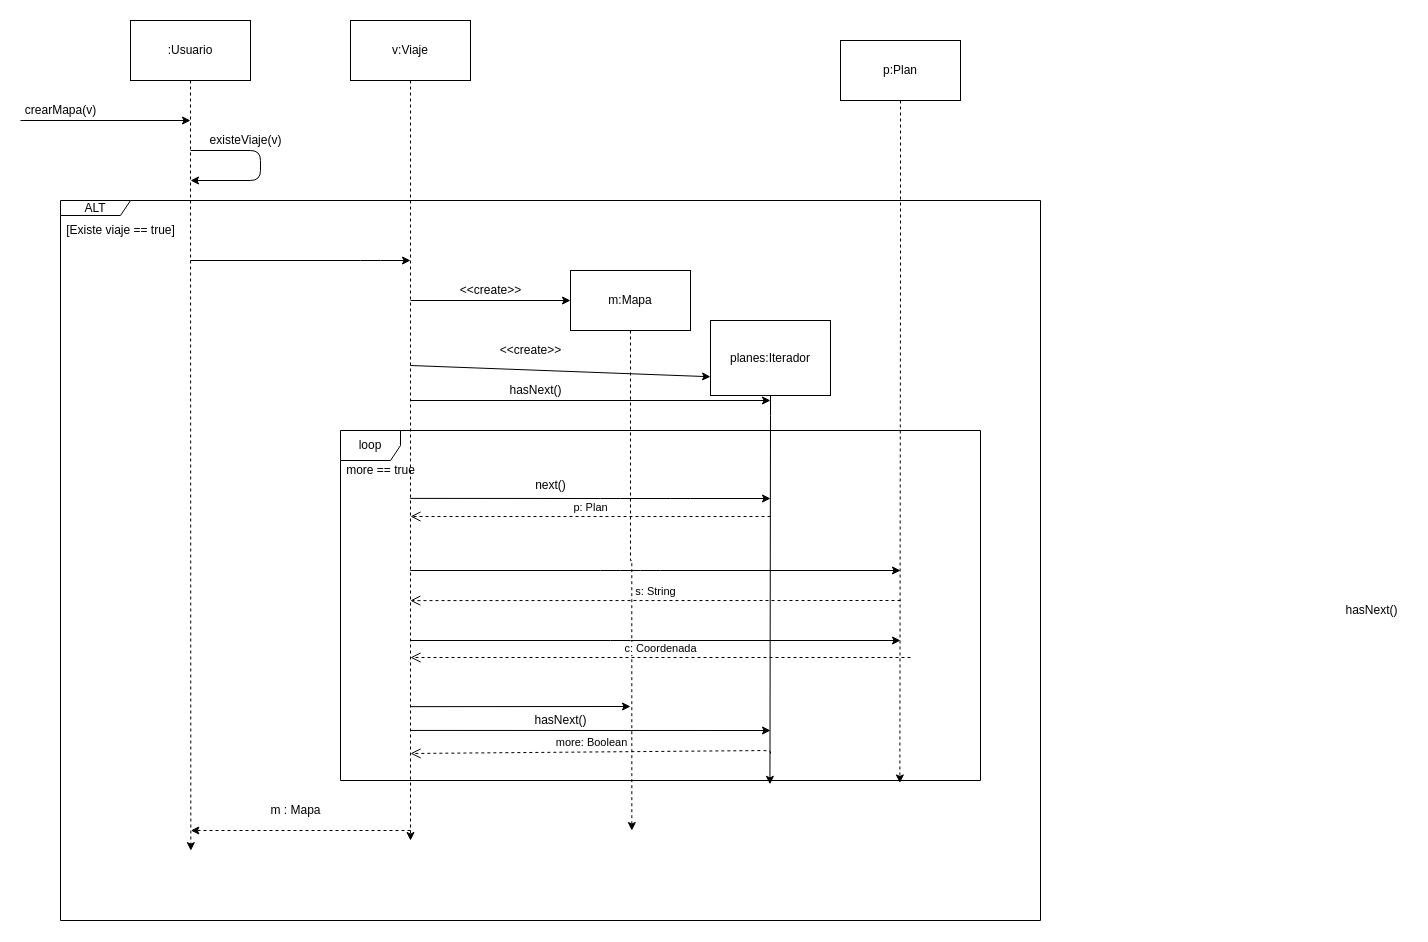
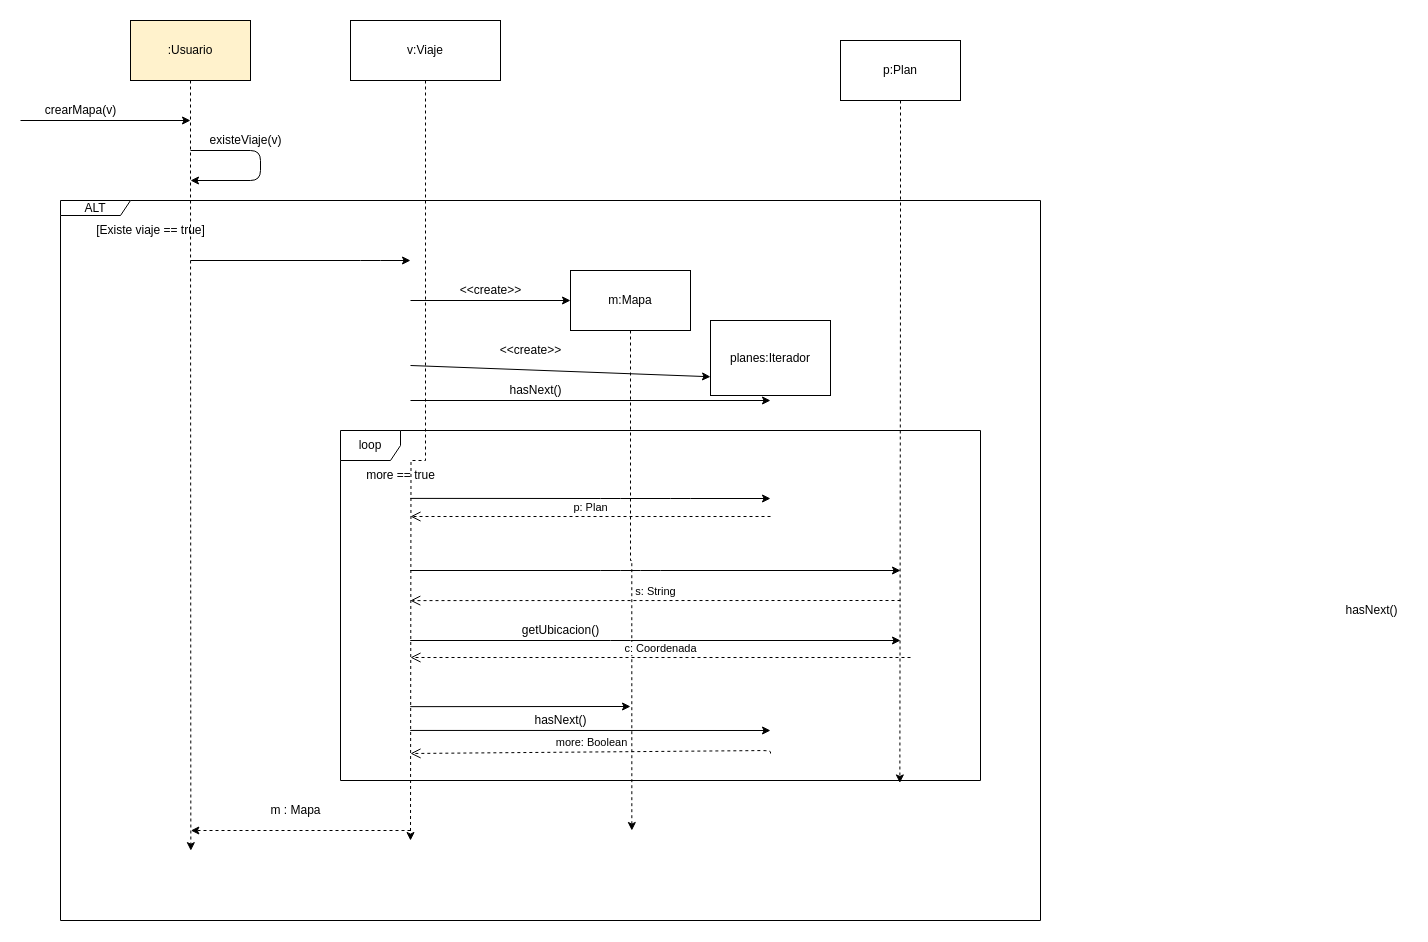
(191, 51) -> (191, 51)
(411, 51) -> (426, 51)
(61, 111) -> (81, 111)
(121, 231) -> (151, 231)
(381, 471) -> (401, 476)
(551, 486) -> none
(770, 587) -> none
none -> (561, 631)
